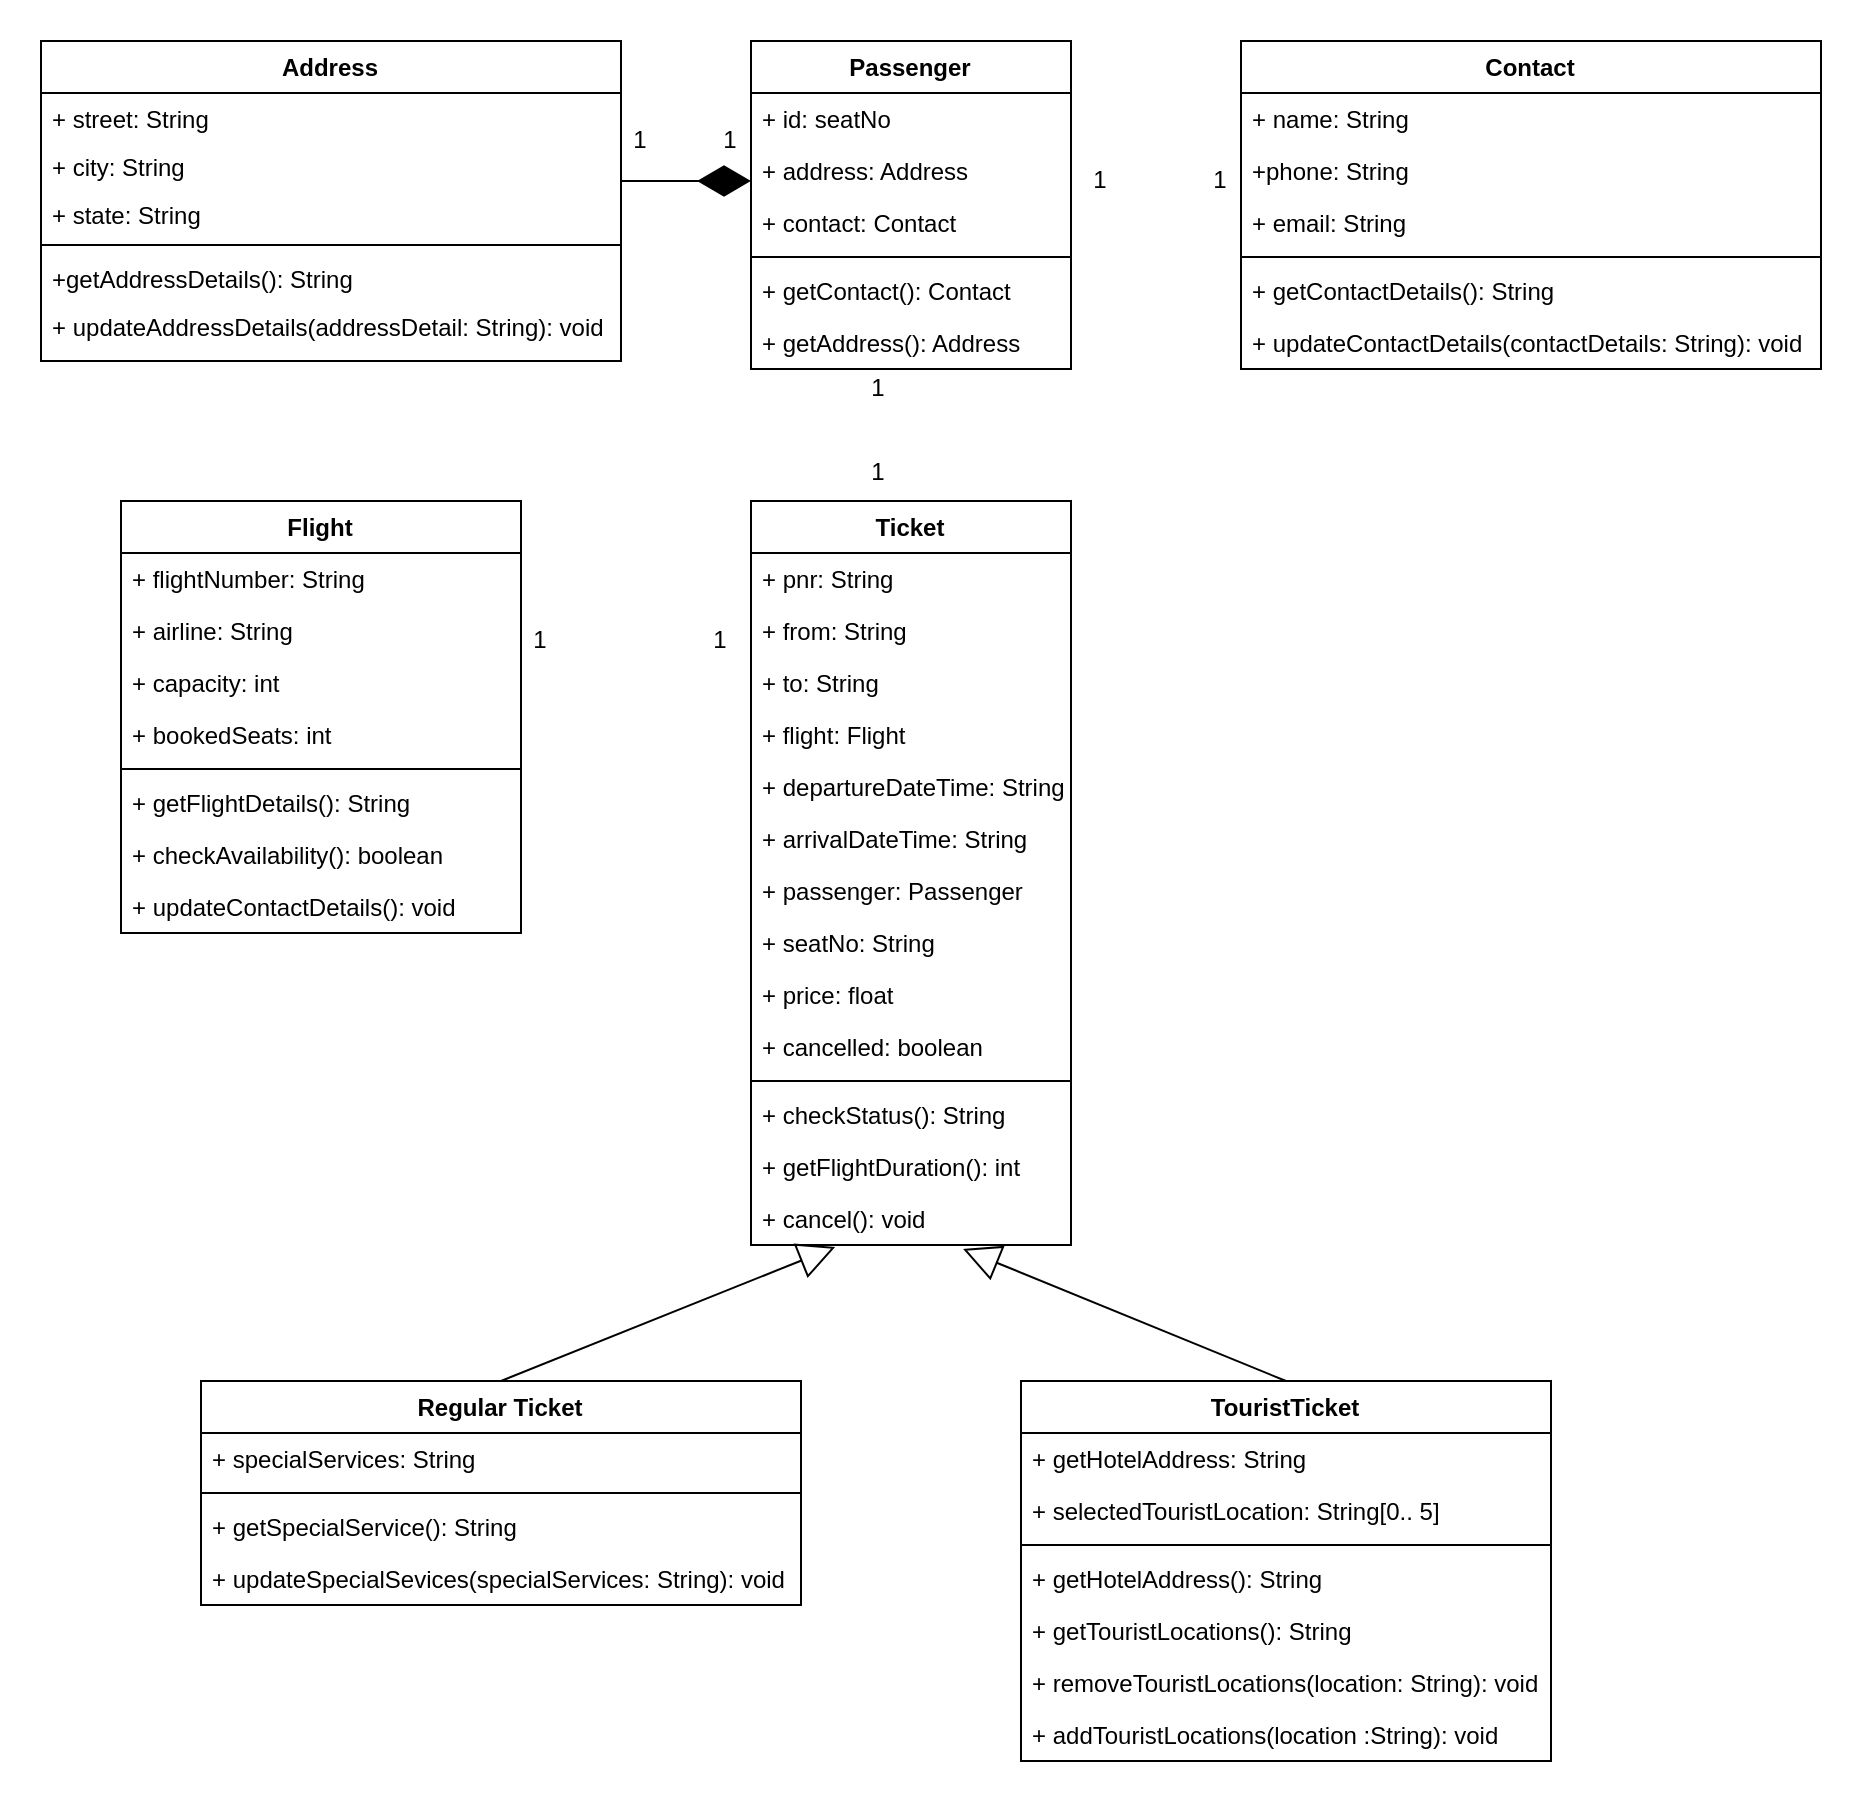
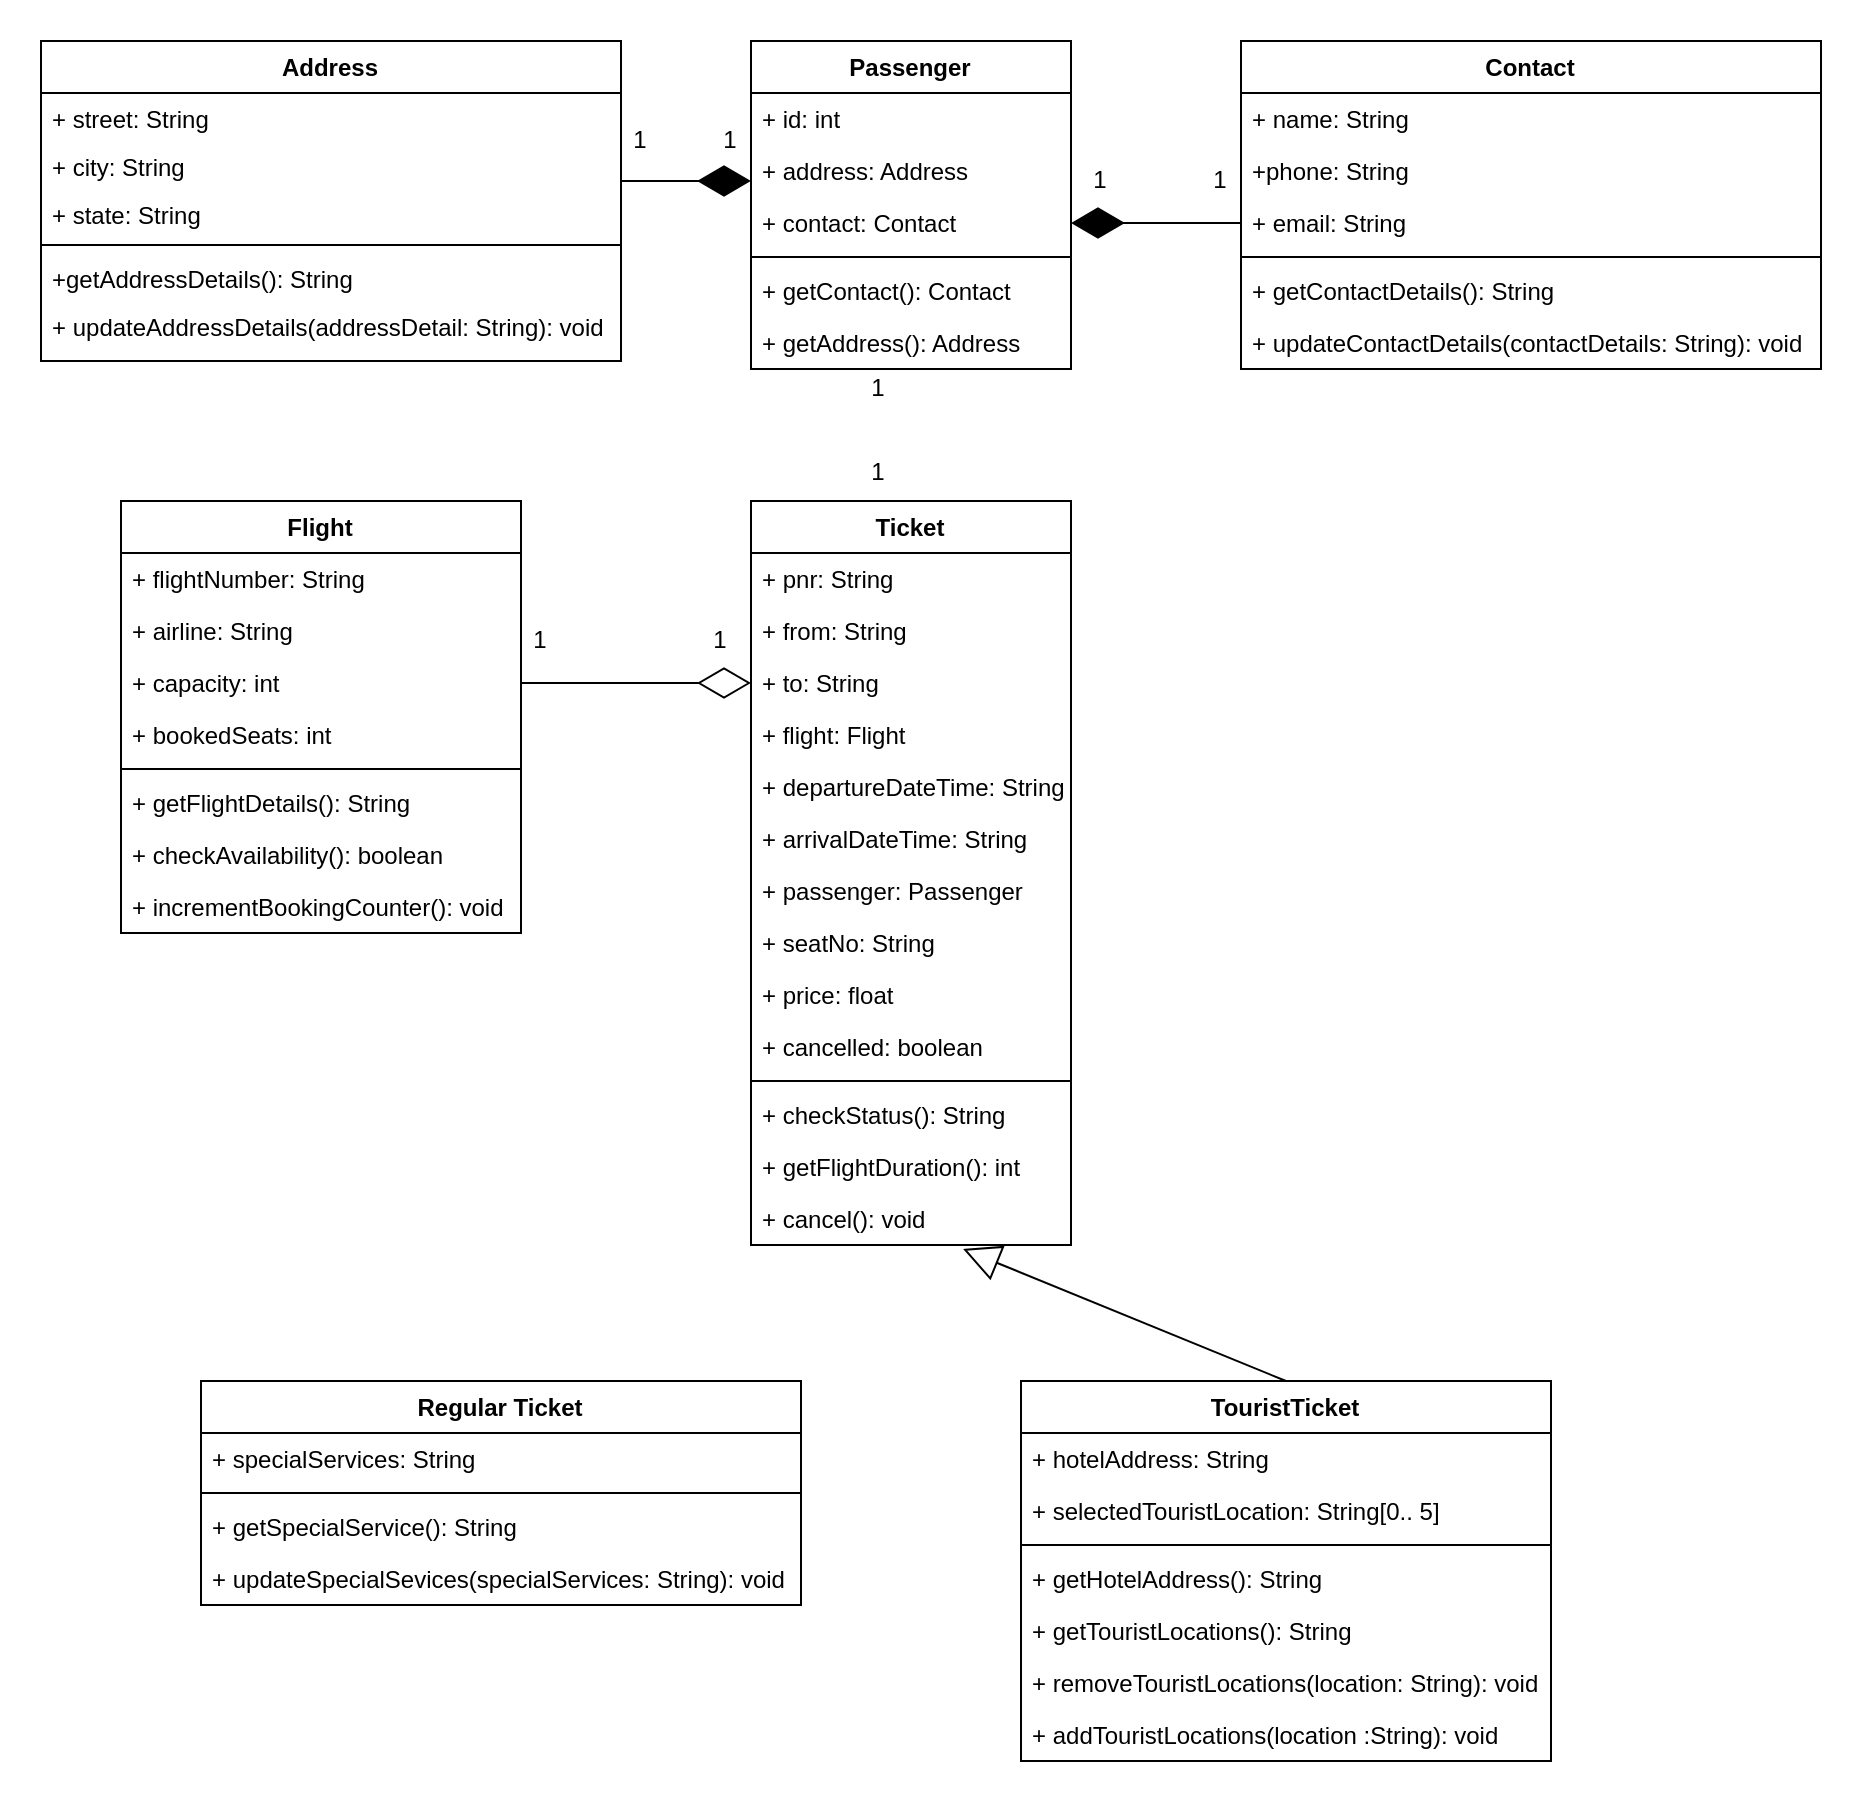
(830, 120) -> (807, 120)
none -> (1181, 223)
none -> (611, 683)
(315, 908) -> (335, 908)
(651, 1321) -> none
(1184, 1460) -> (1164, 1460)
